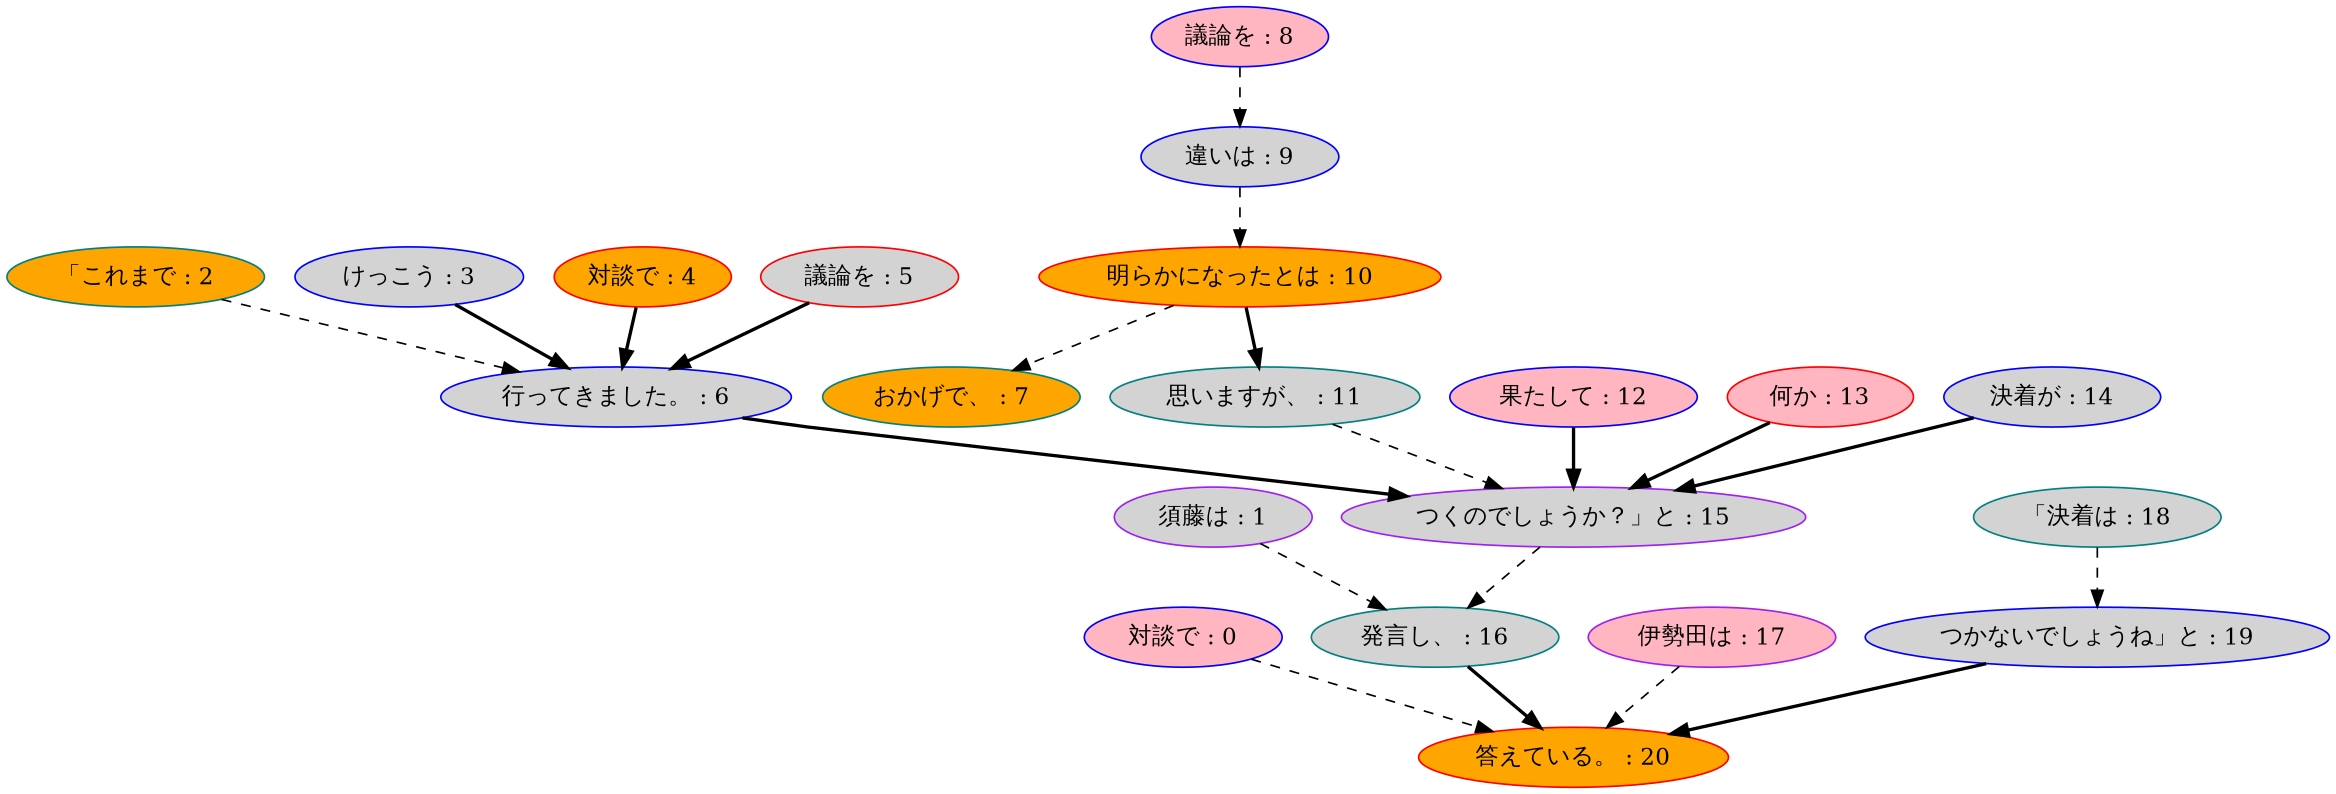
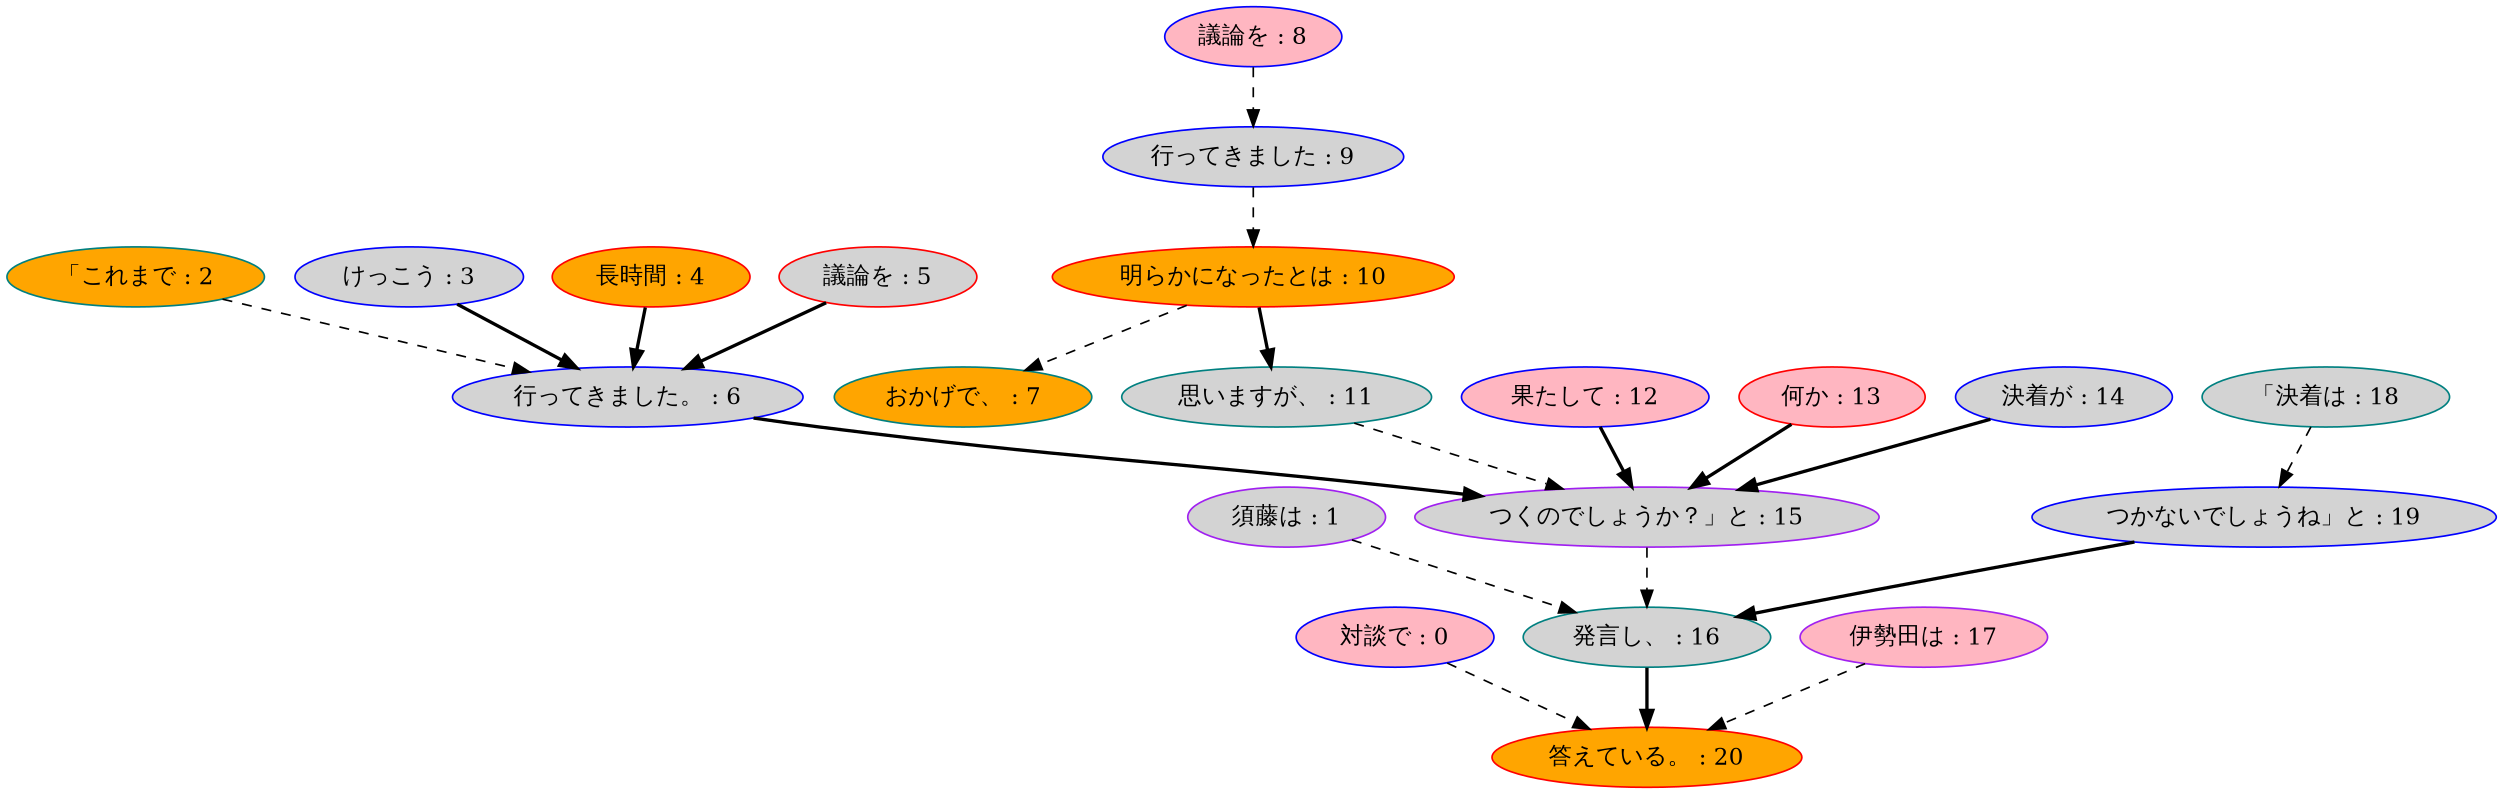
(1240, 157) -> (1253, 157)
(643, 277) -> (651, 277)
(1837, 697) -> (1944, 577)
